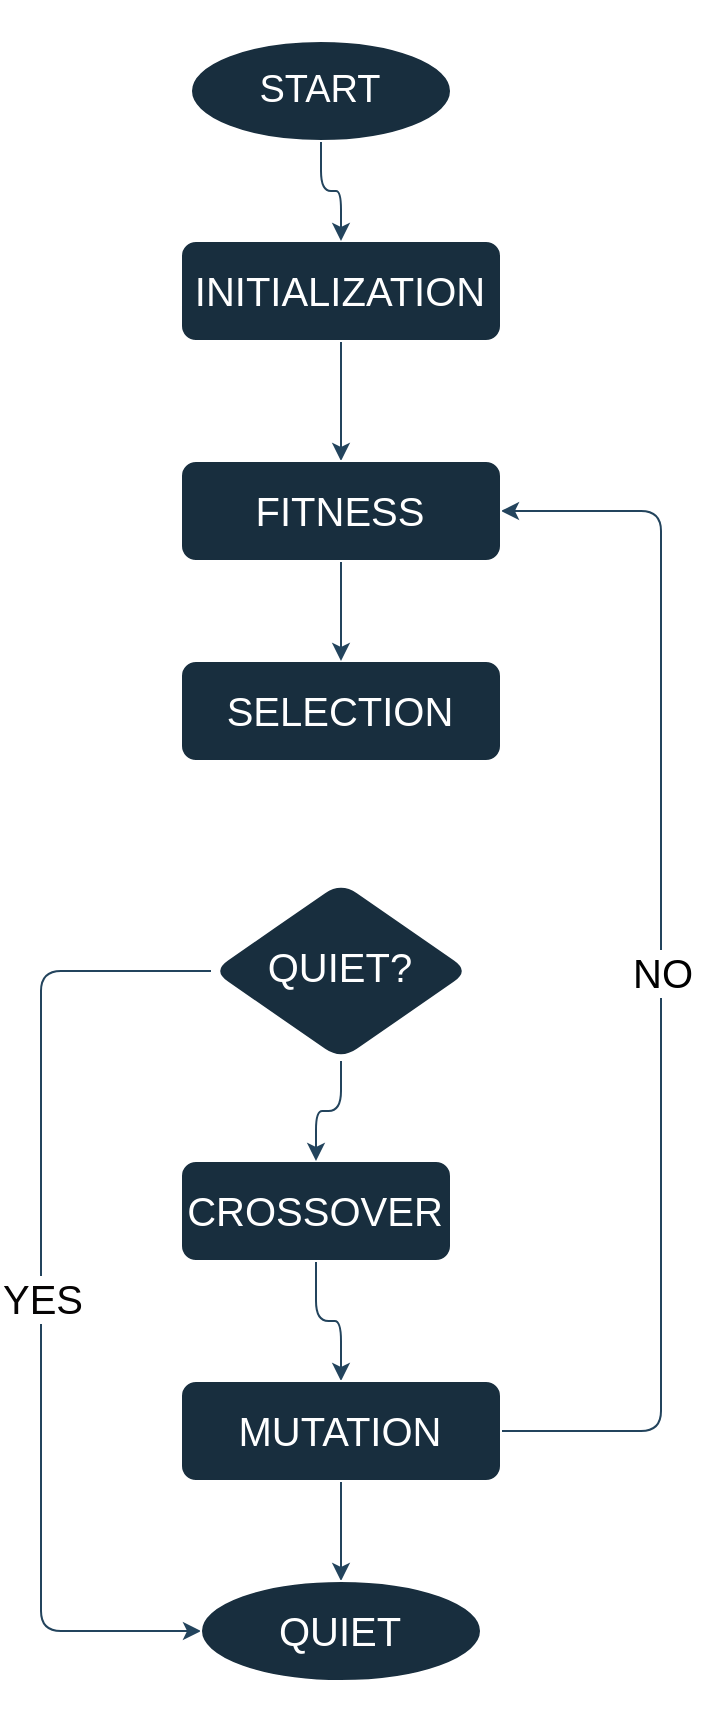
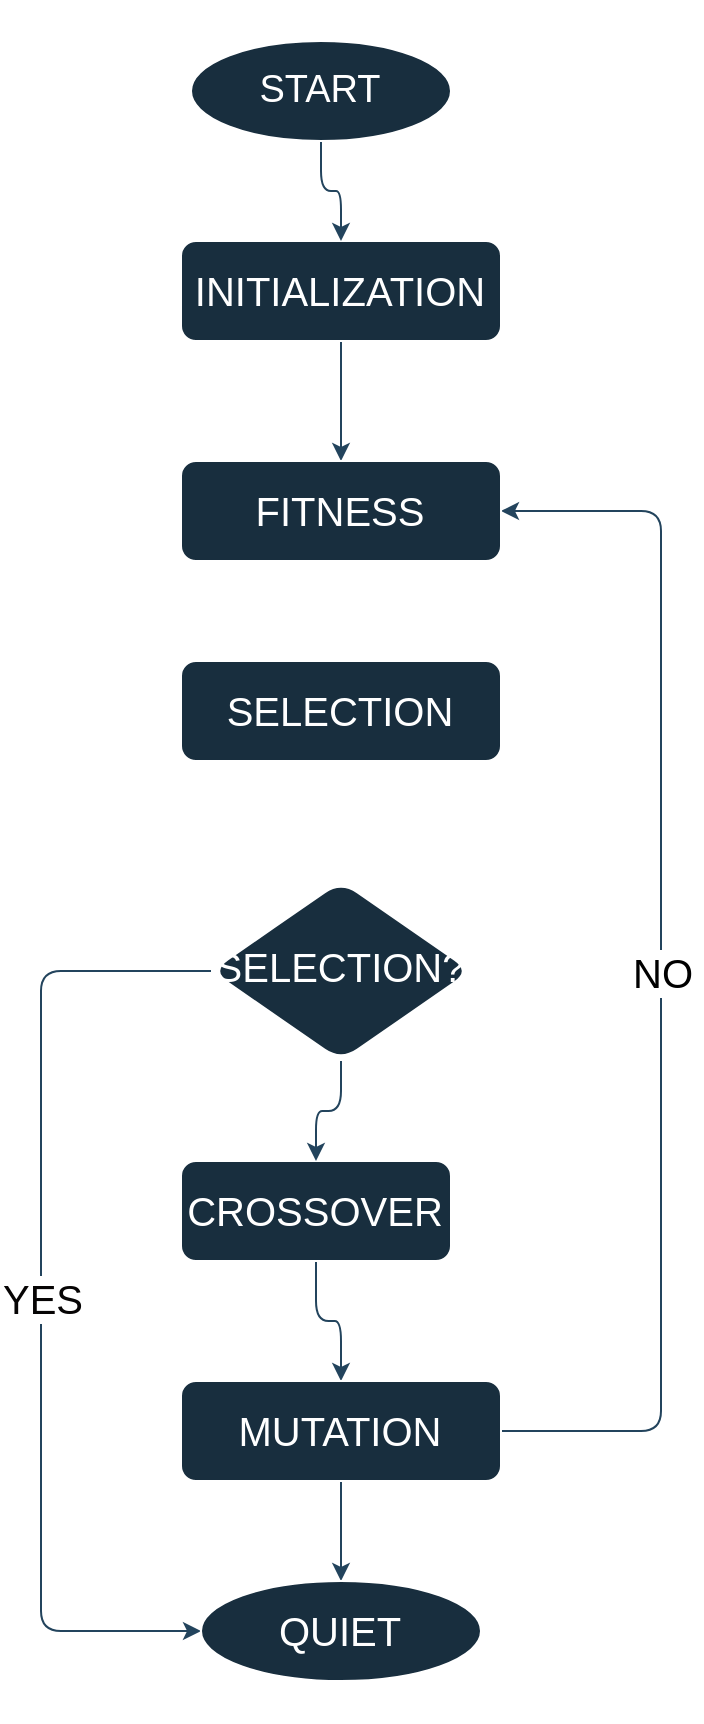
(341, 604) -> none
(341, 967) -> (341, 967)
